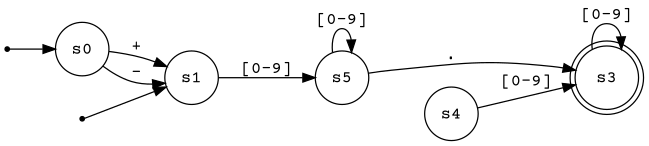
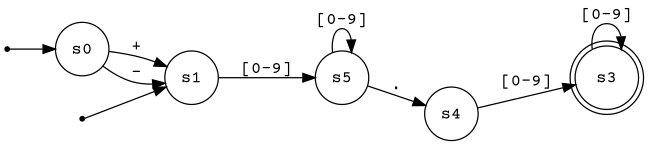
(466, 63) -> (390, 94)
